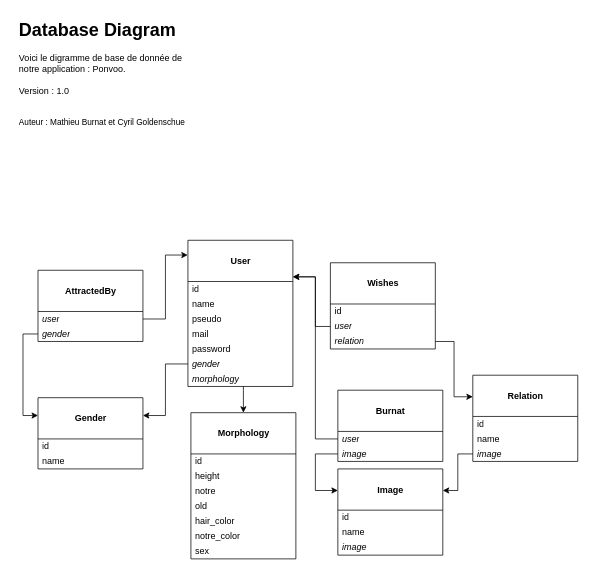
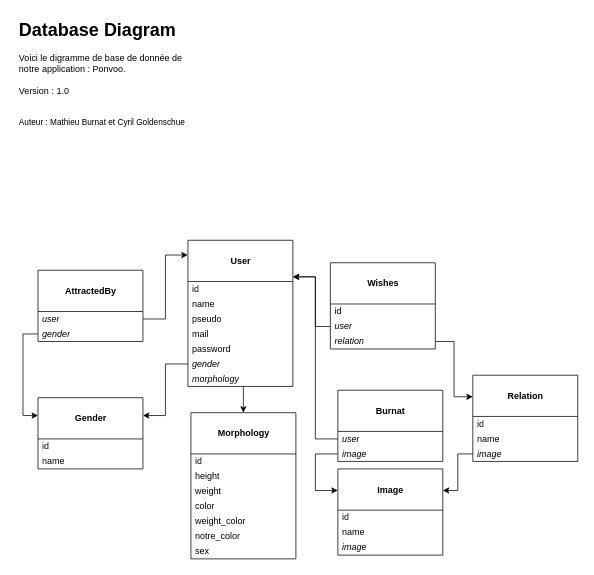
(208, 492) -> (209, 492)
(202, 507) -> (207, 507)
(218, 522) -> (223, 522)
